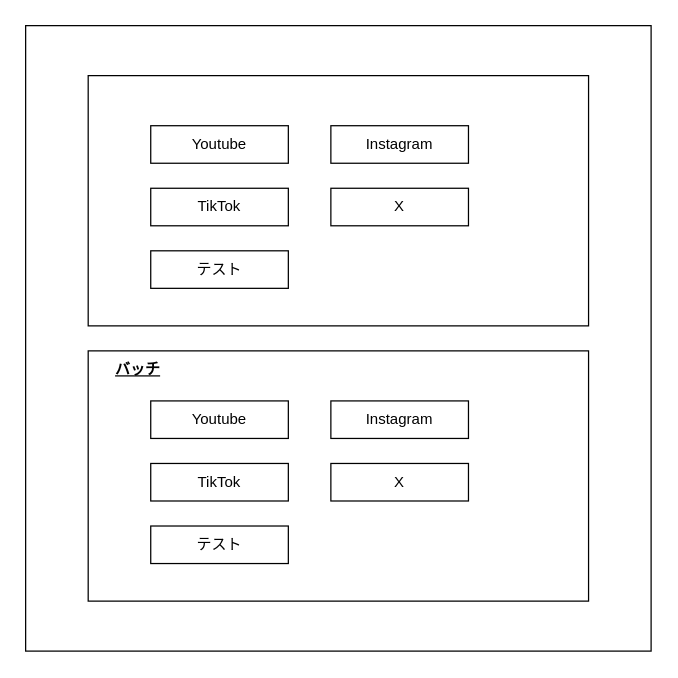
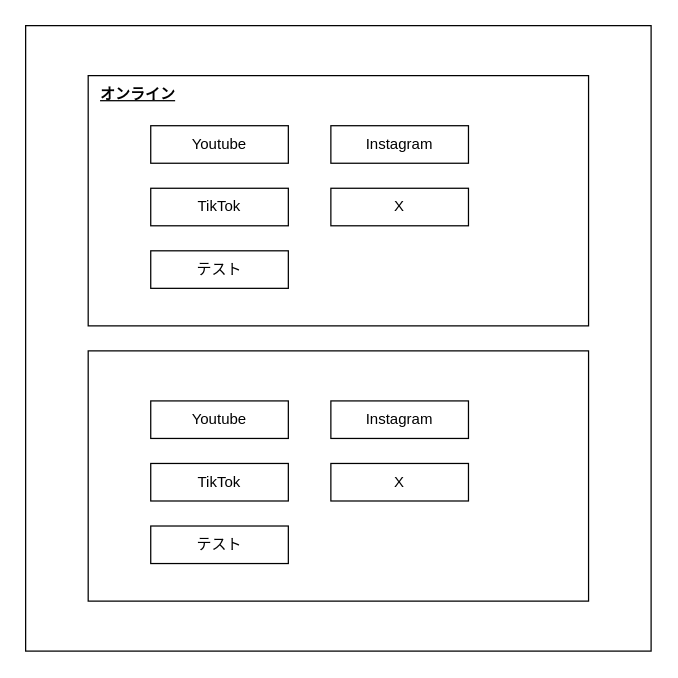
none -> (138, 94)
(138, 369) -> none
